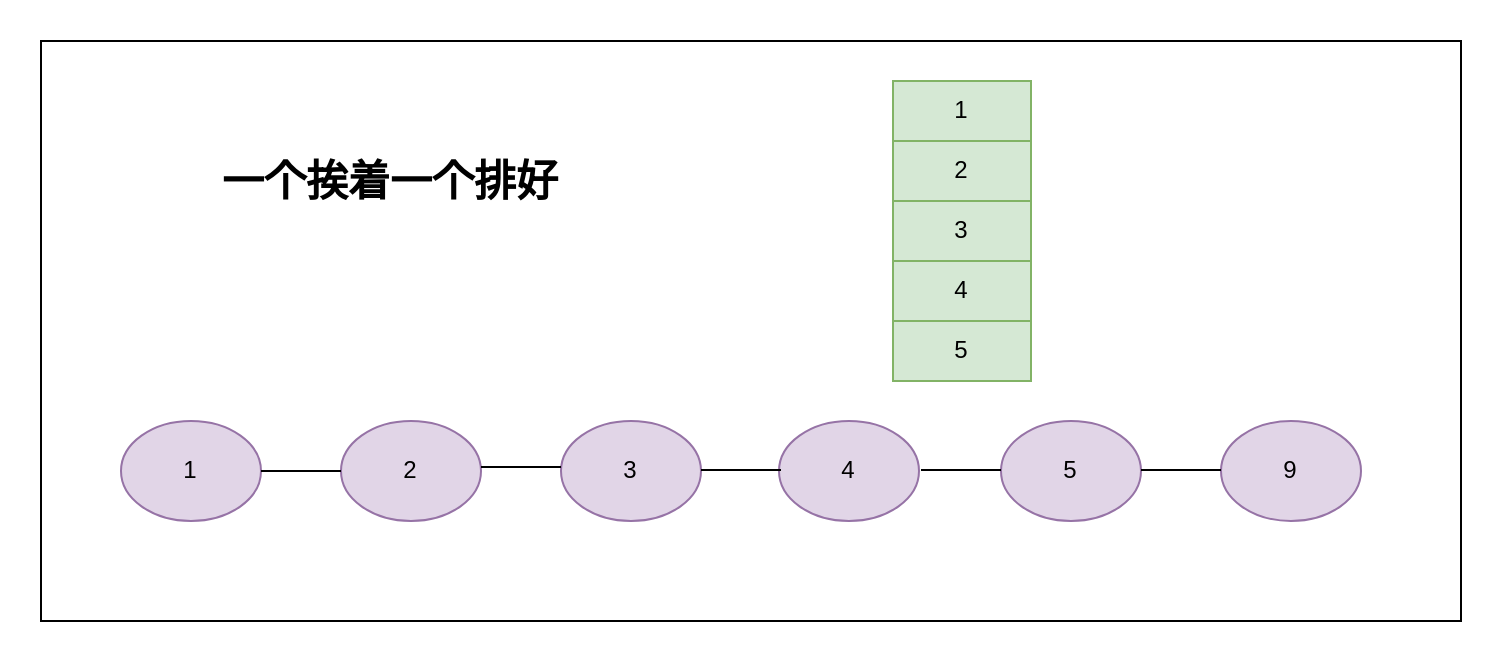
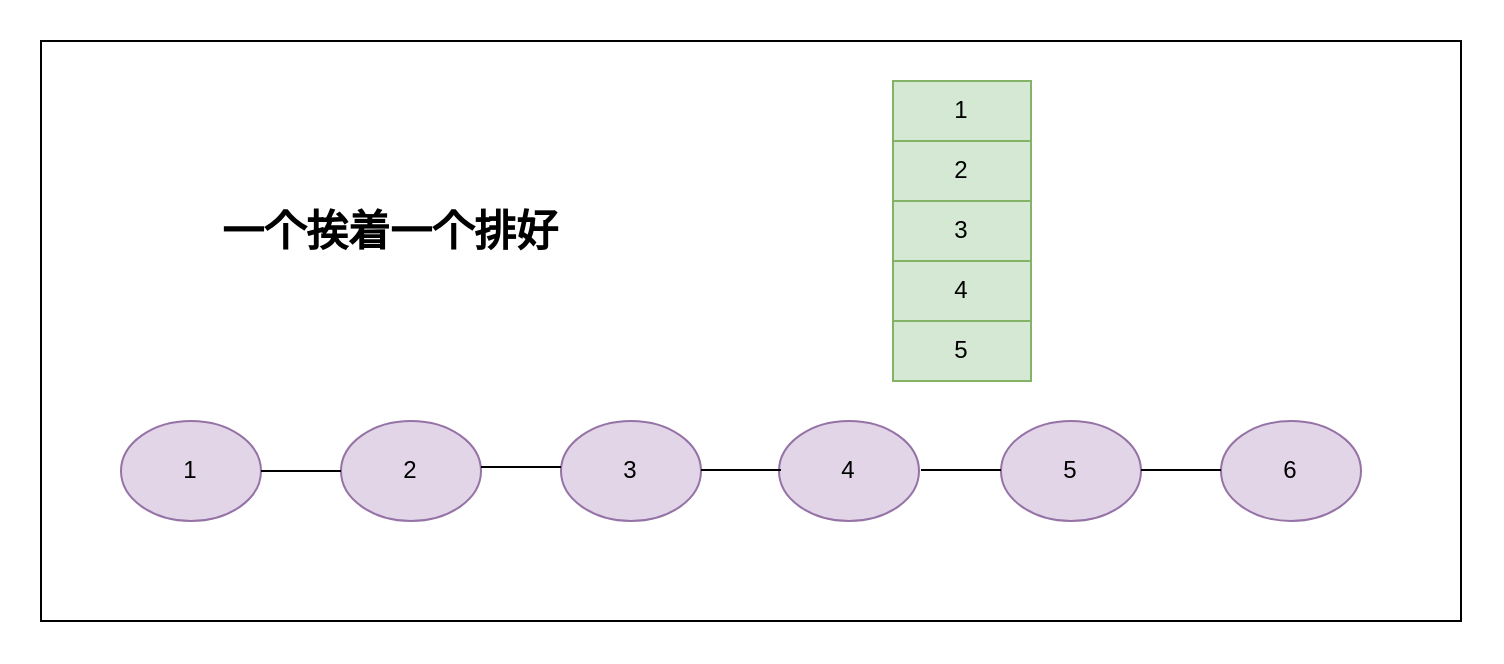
(391, 181) -> (391, 231)
(1291, 471) -> (1291, 471)
